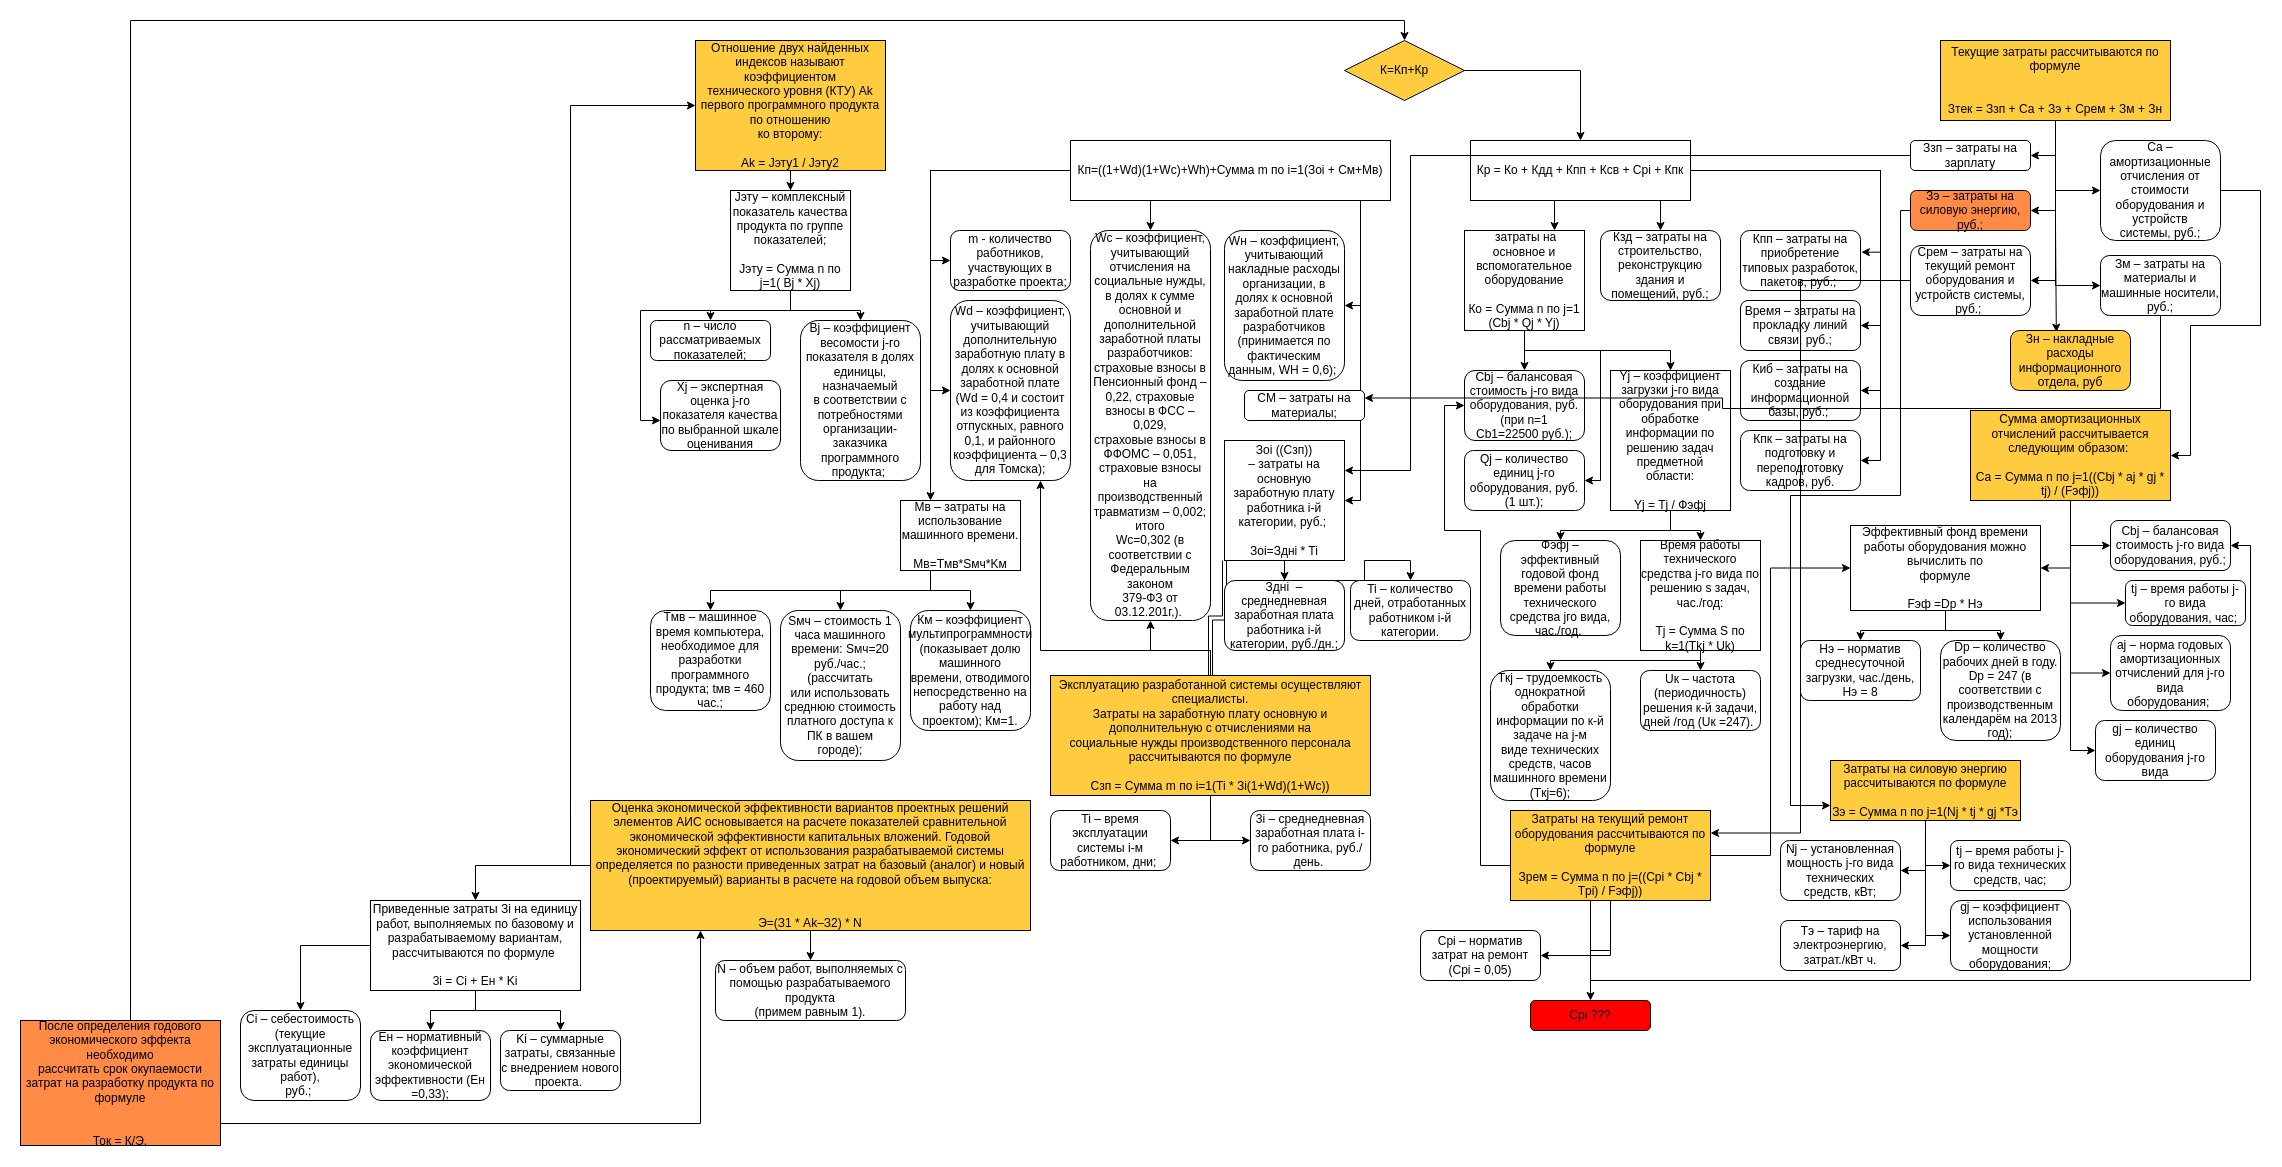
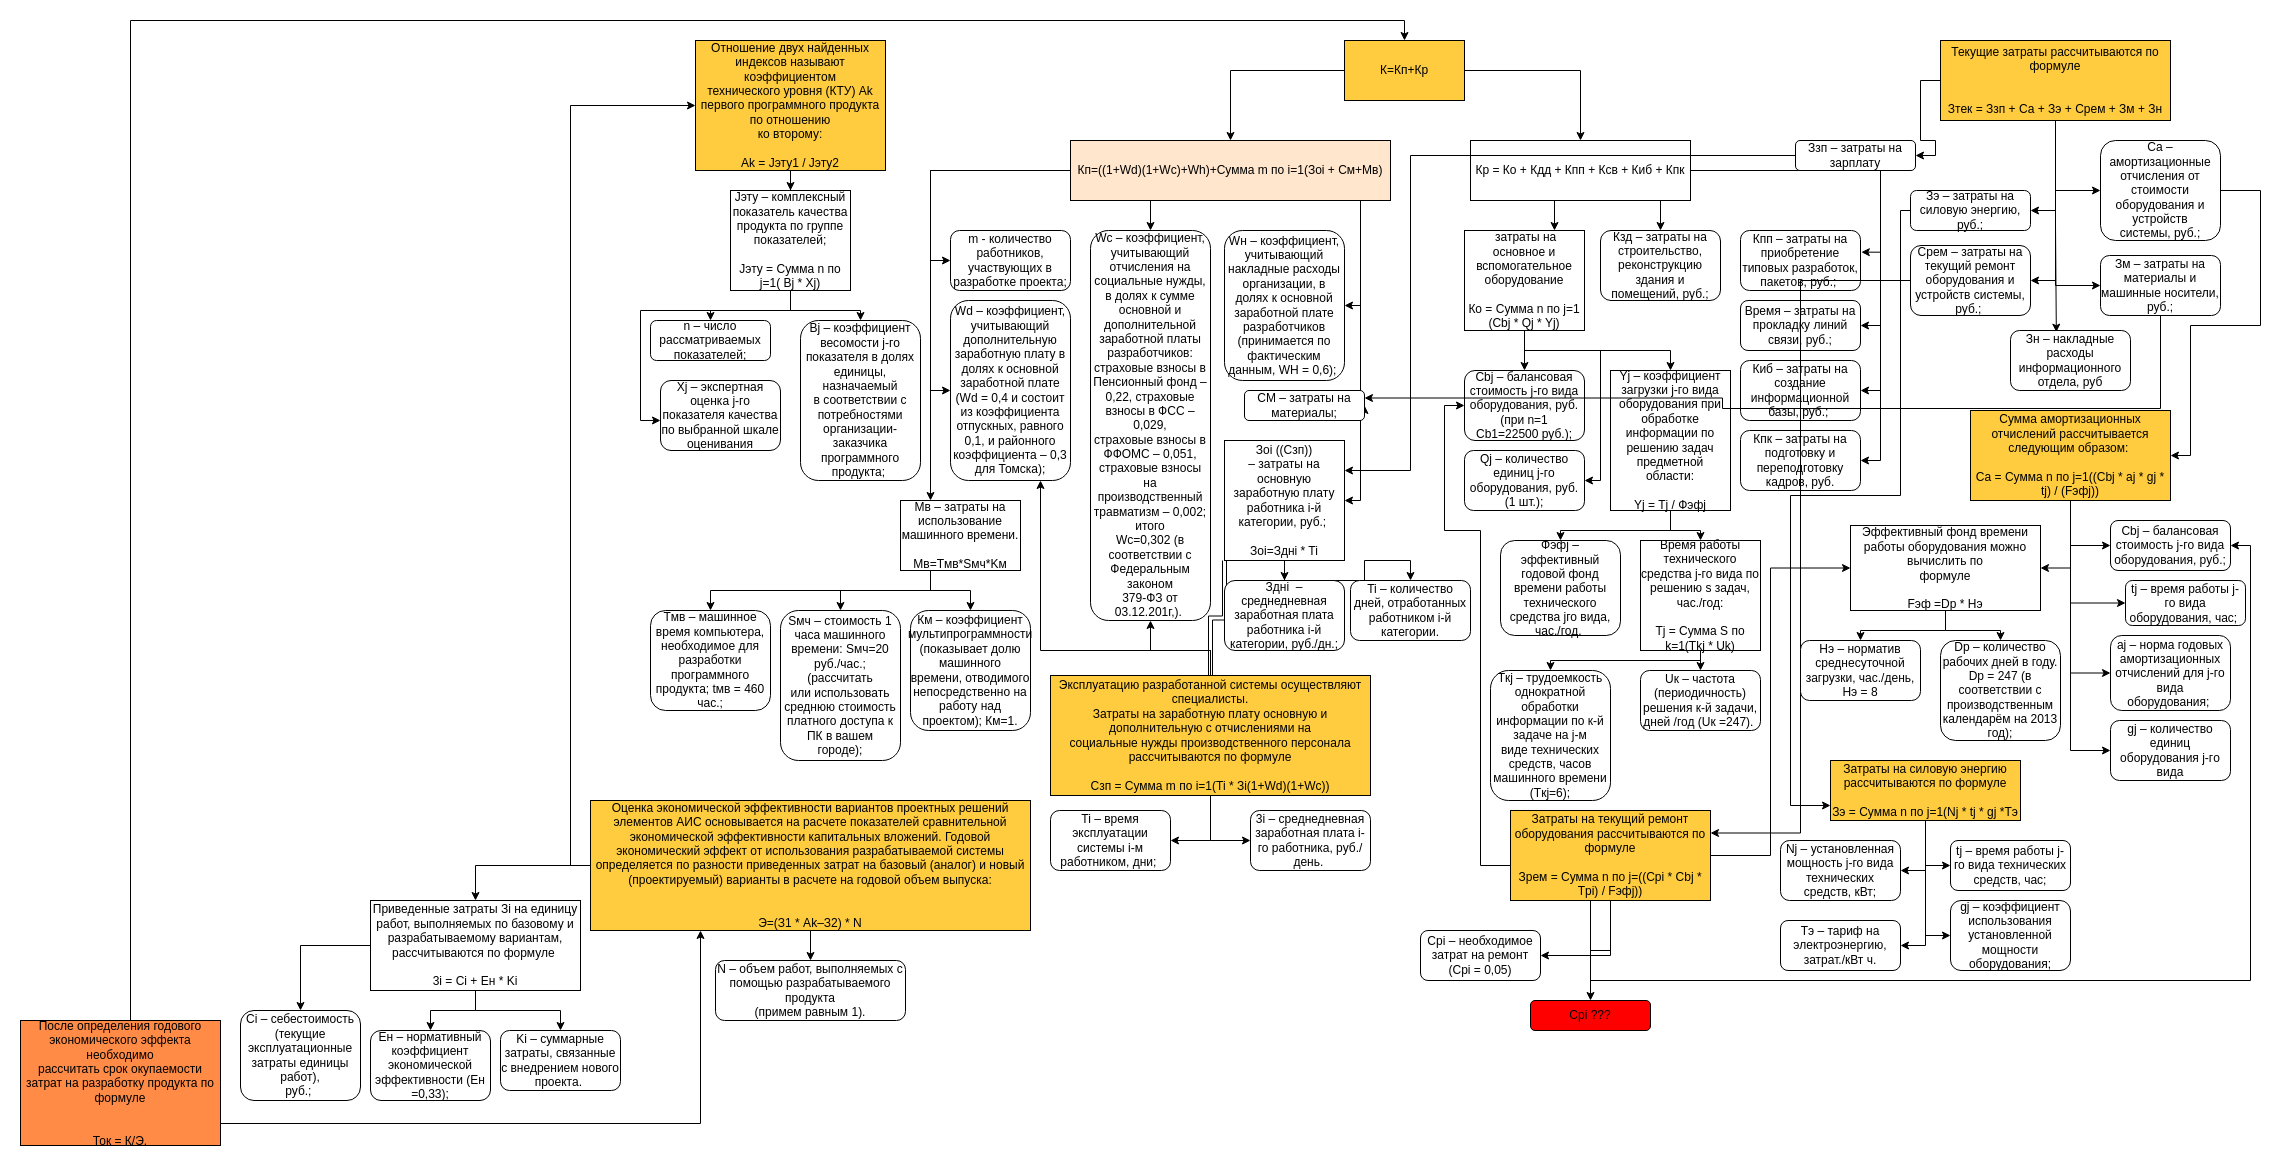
none -> (1257, 71)
(1405, 71) -> (1405, 71)
(1971, 156) -> (1856, 156)
(1231, 171) -> (1231, 171)
(1581, 171) -> (1581, 171)
(1971, 211) -> (1971, 211)
(2071, 361) -> (2071, 361)
none -> (1365, 413)
(2156, 751) -> (2171, 751)
(1481, 956) -> (1481, 956)
